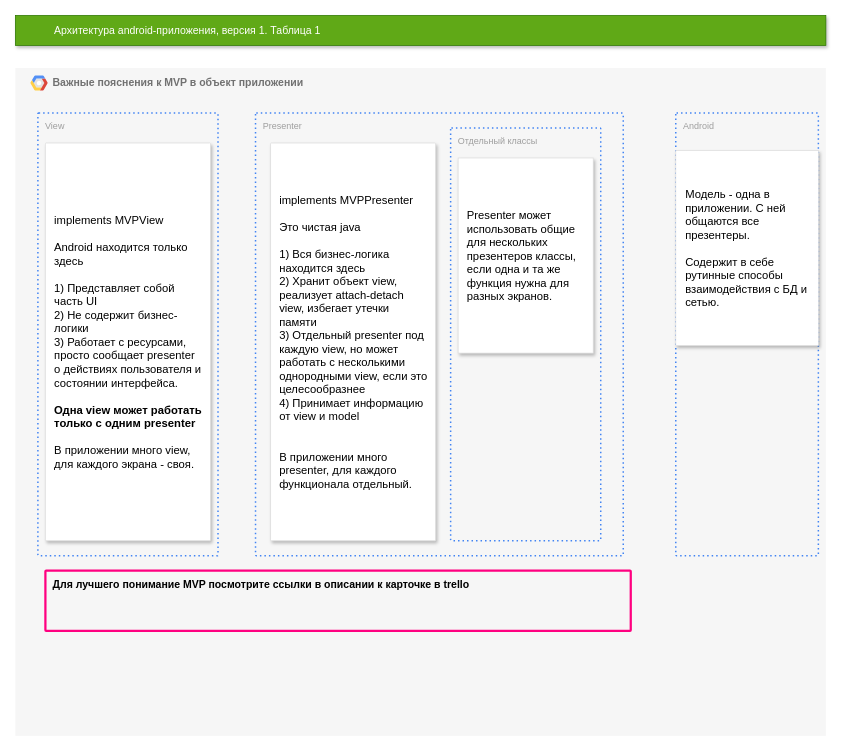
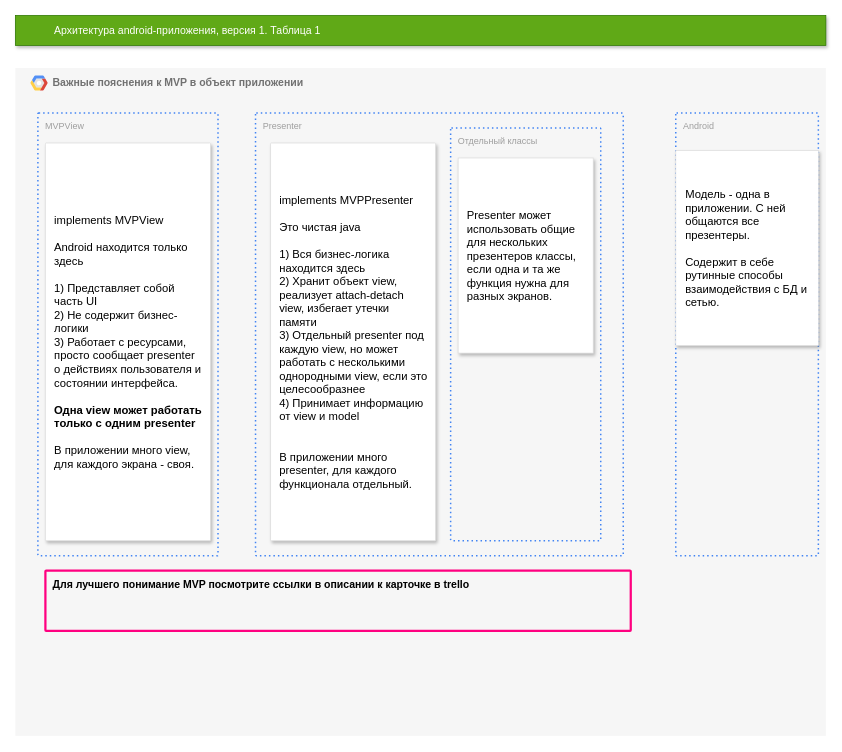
(54, 127) -> (62, 127)
